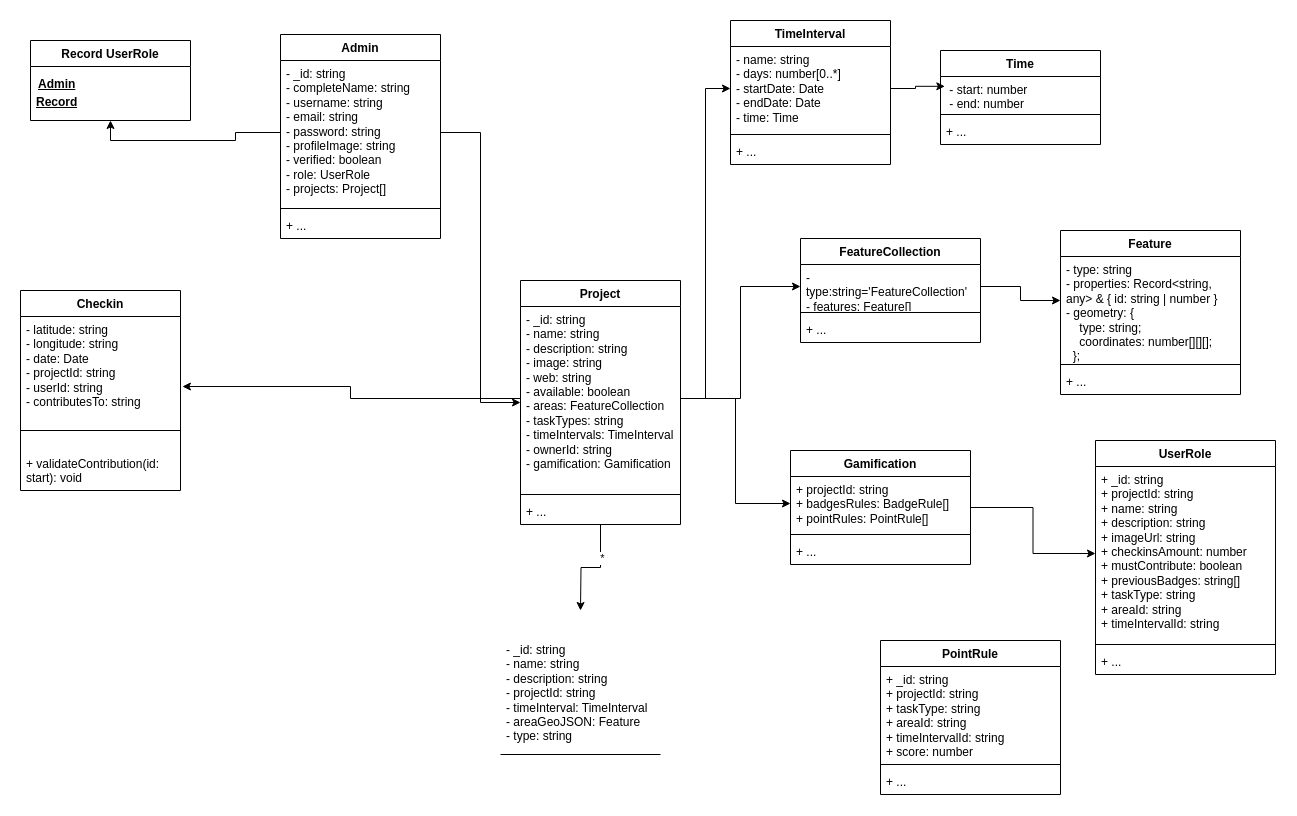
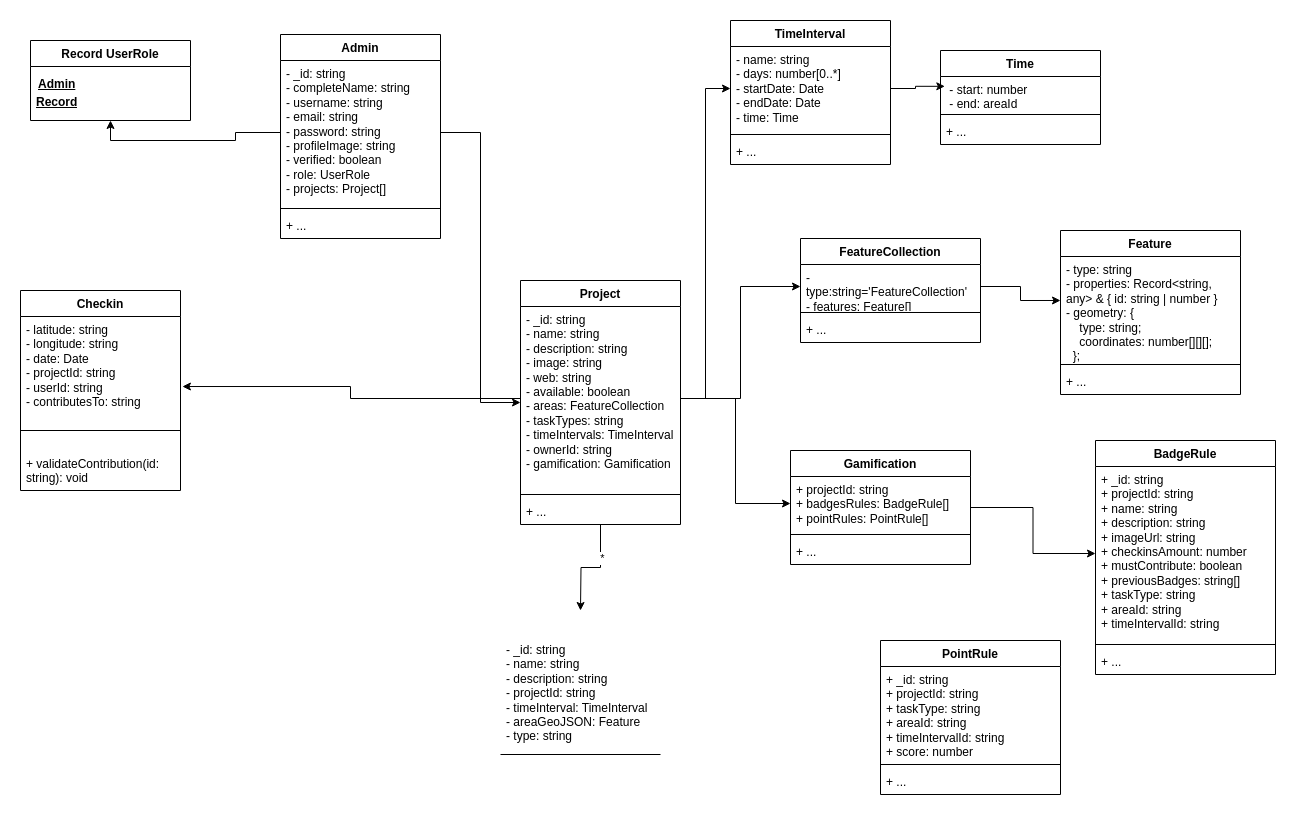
(992, 98) -> (992, 98)
(1186, 455) -> (1186, 455)
(102, 472) -> (102, 472)
